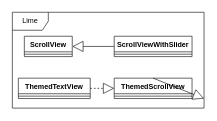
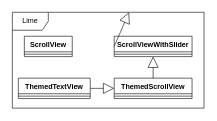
(99, 47) -> (120, 34)
(174, 86) -> (153, 73)
(96, 89) -> (96, 89)
